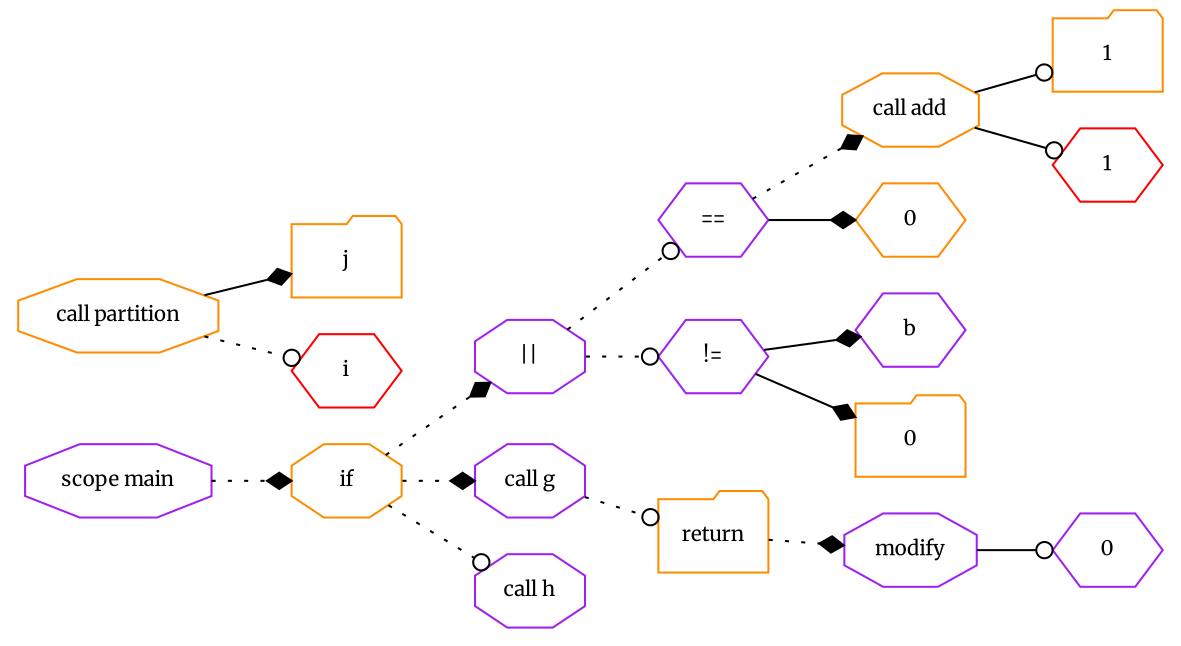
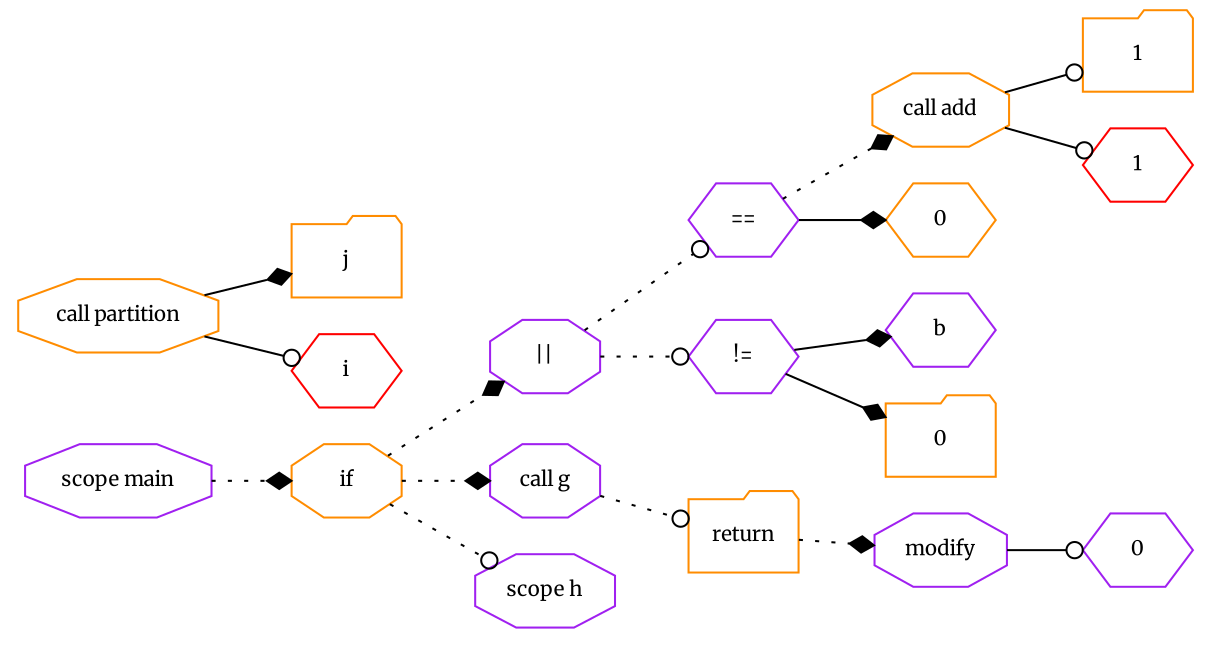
(244, 346) -> (244, 346)
(530, 591) -> (545, 591)
